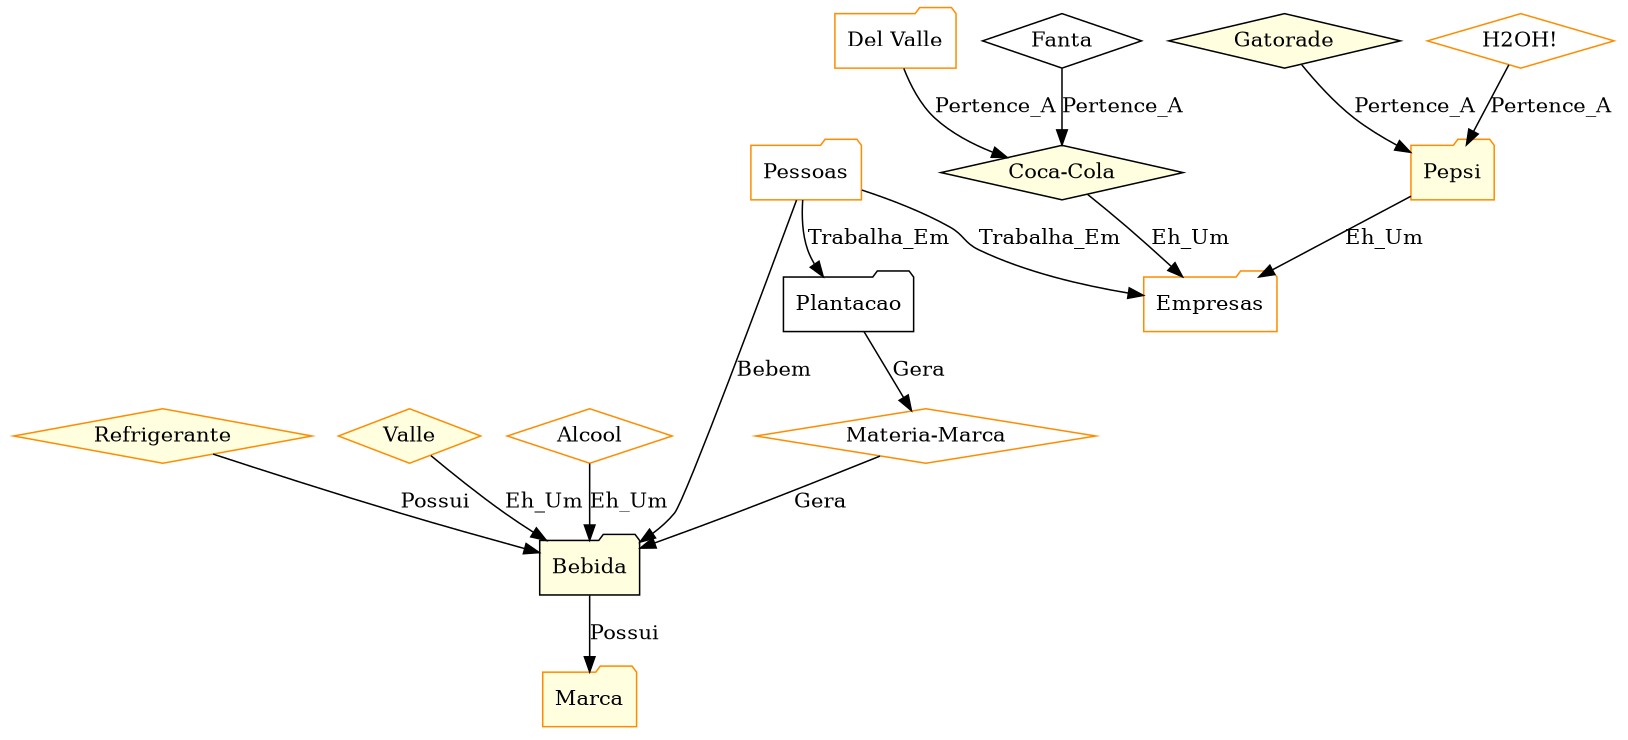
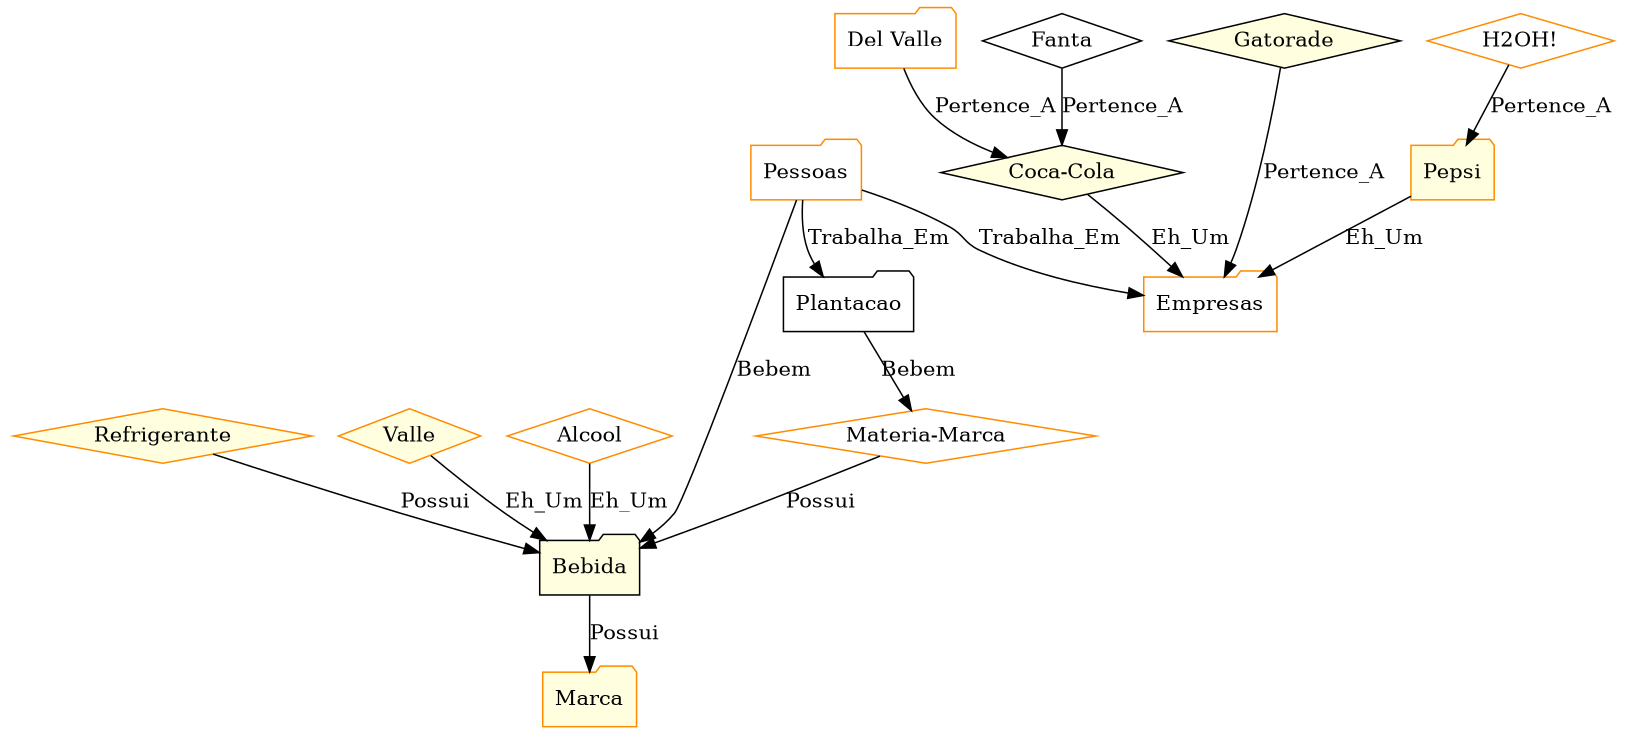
(1345, 110) -> (1260, 167)
(919, 370) -> (919, 370)
(821, 502) -> (821, 502)
